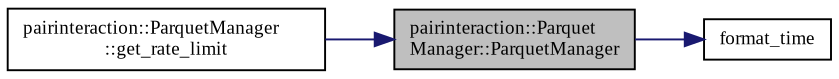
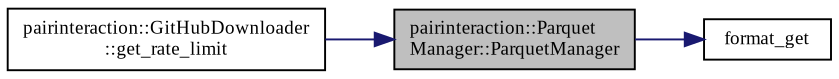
(166, 39) -> (166, 39)
(768, 39) -> (768, 39)
